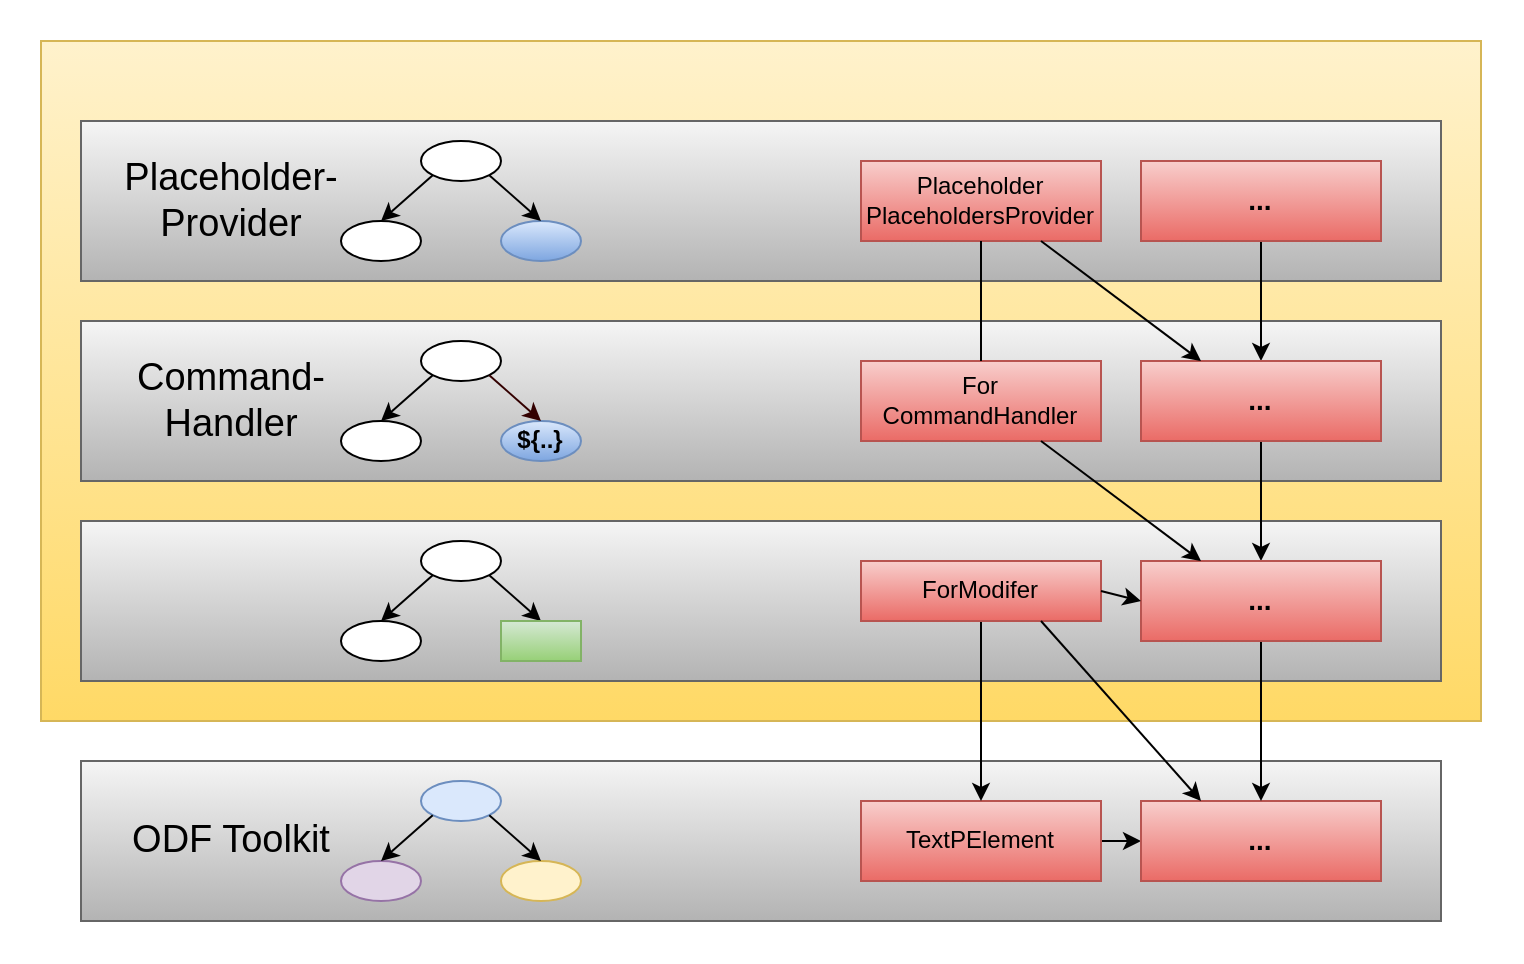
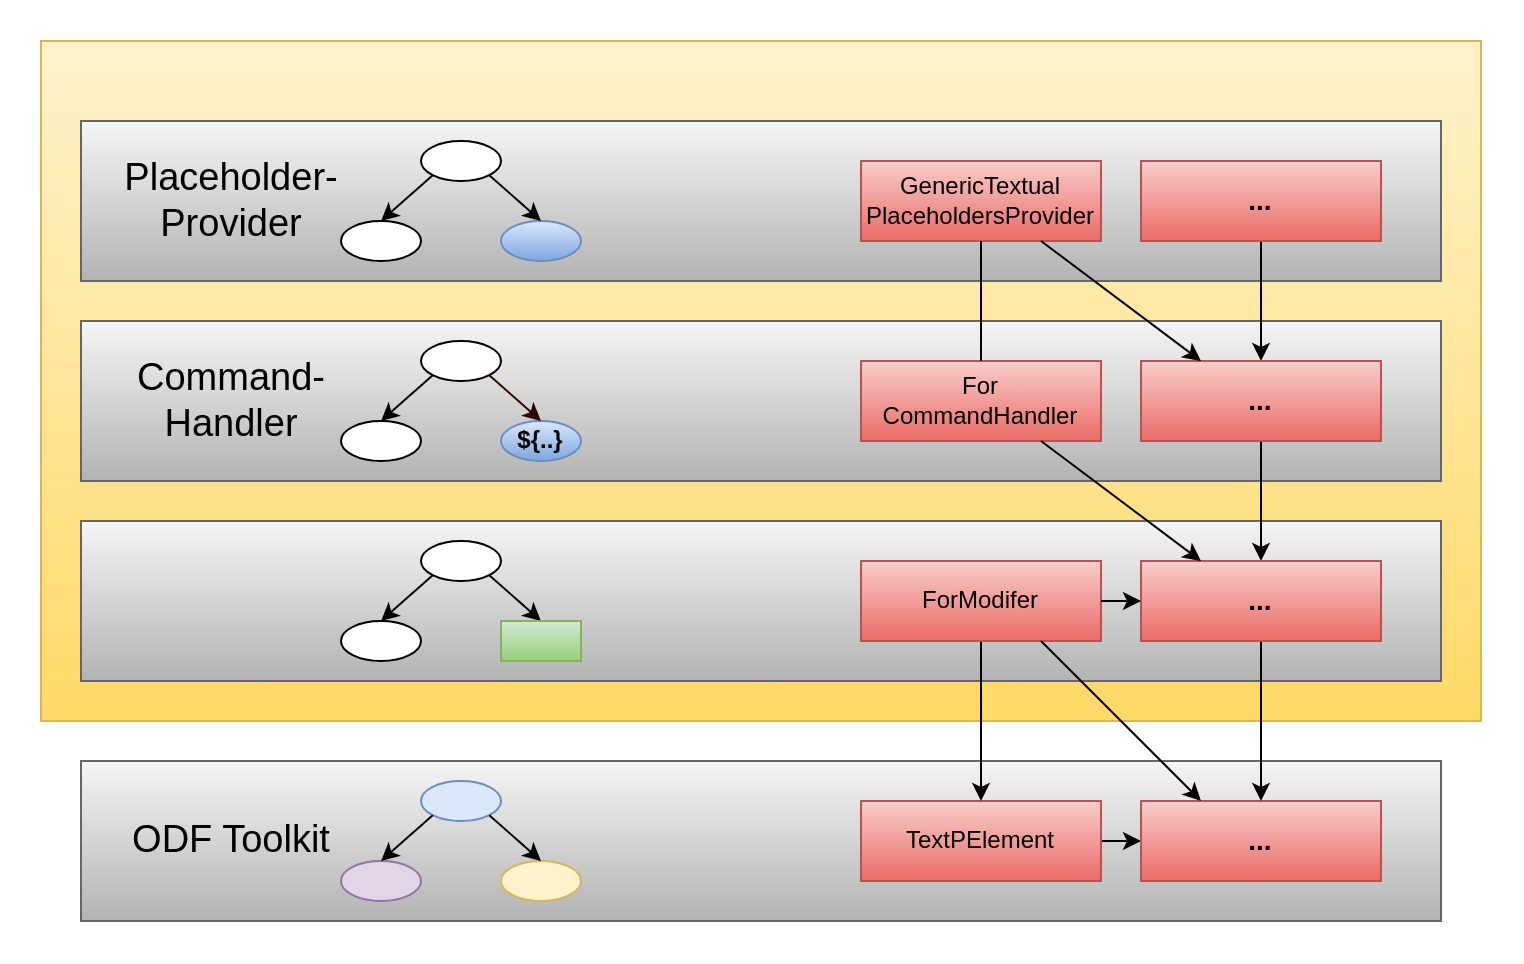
(981, 201) -> (981, 201)
(981, 591) -> (981, 601)
